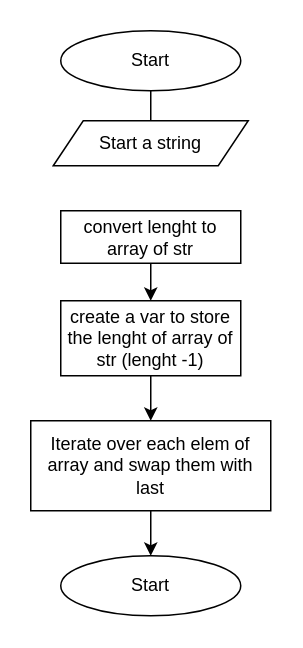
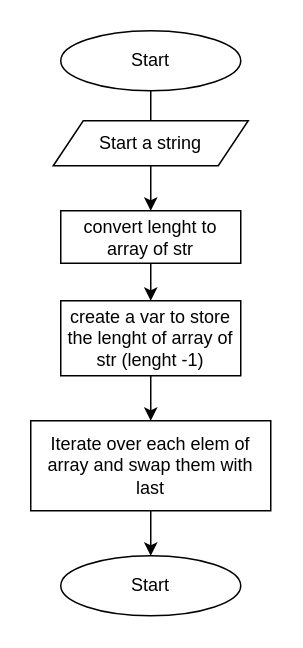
none -> (151, 183)
